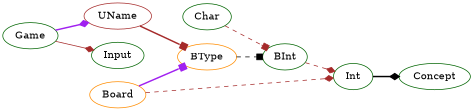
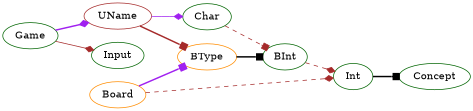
none -> (163, 16)
(246, 57) -> (246, 57)
(382, 77) -> (382, 77)
